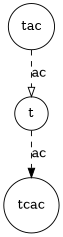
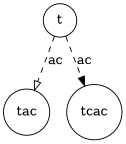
(31, 69) -> (46, 59)
